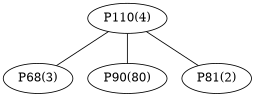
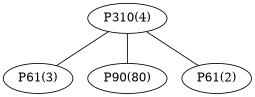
(127, 18) -> (127, 18)
(38, 78) -> (38, 78)
(217, 78) -> (217, 78)
